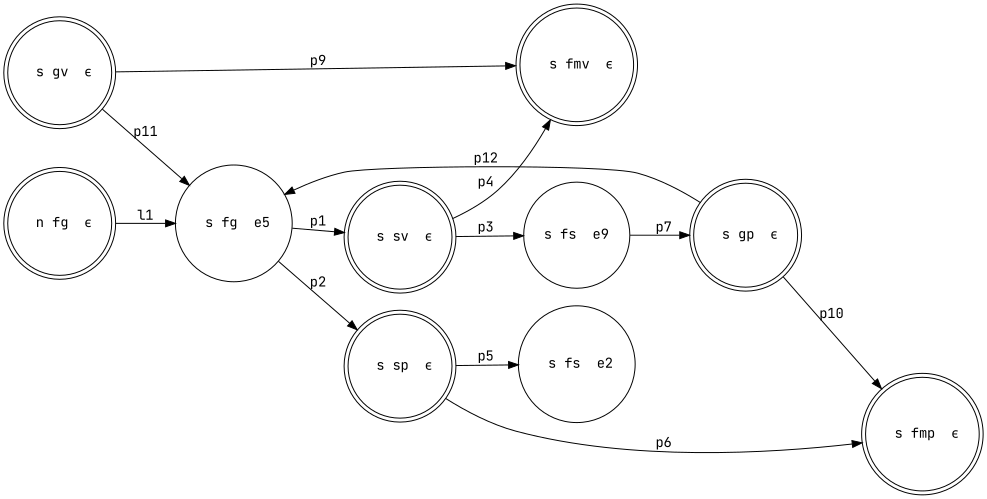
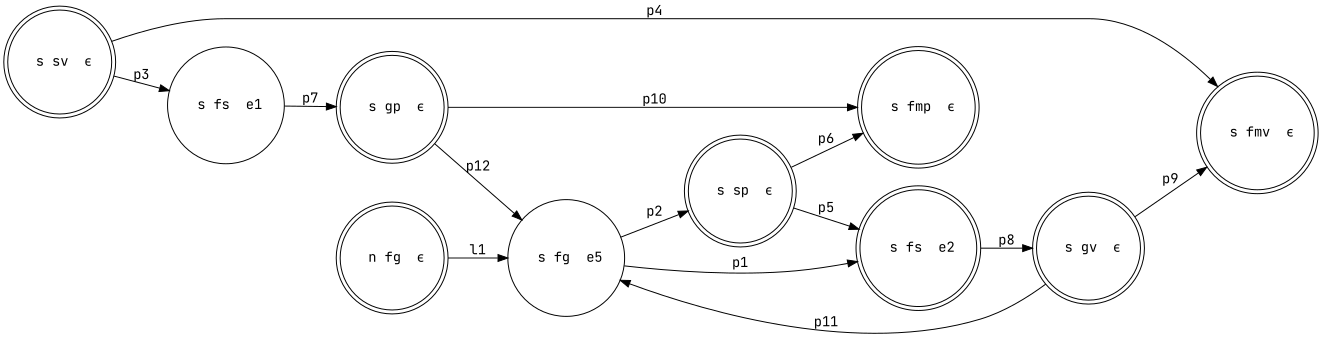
(313, 230) -> (736, 273)
(577, 235) -> (226, 105)
none -> (1002, 248)
(577, 364) -> (918, 248)
